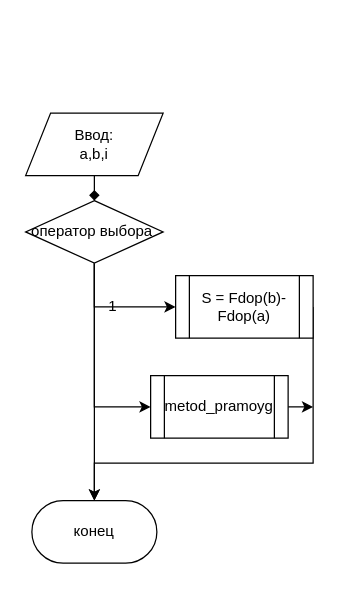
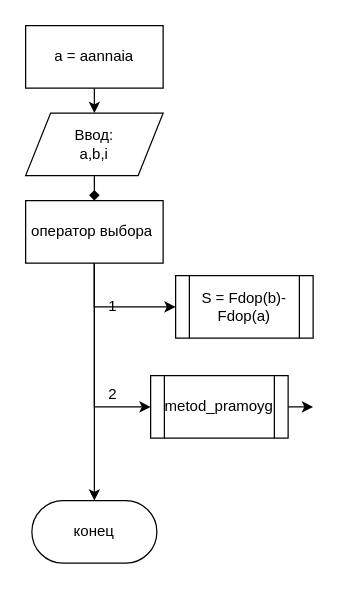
none -> (94, 57)
none -> (94, 96)
(94, 232) -> (94, 232)
none -> (113, 394)
(268, 463) -> none
